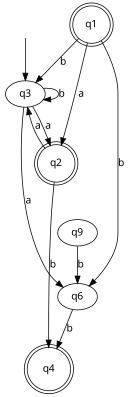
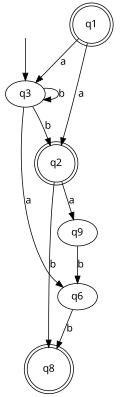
(63, 62) -> (63, 62)
(48, 126) -> (48, 126)
(35, 132) -> (67, 197)
(118, 162) -> none
(49, 369) -> (49, 369)
